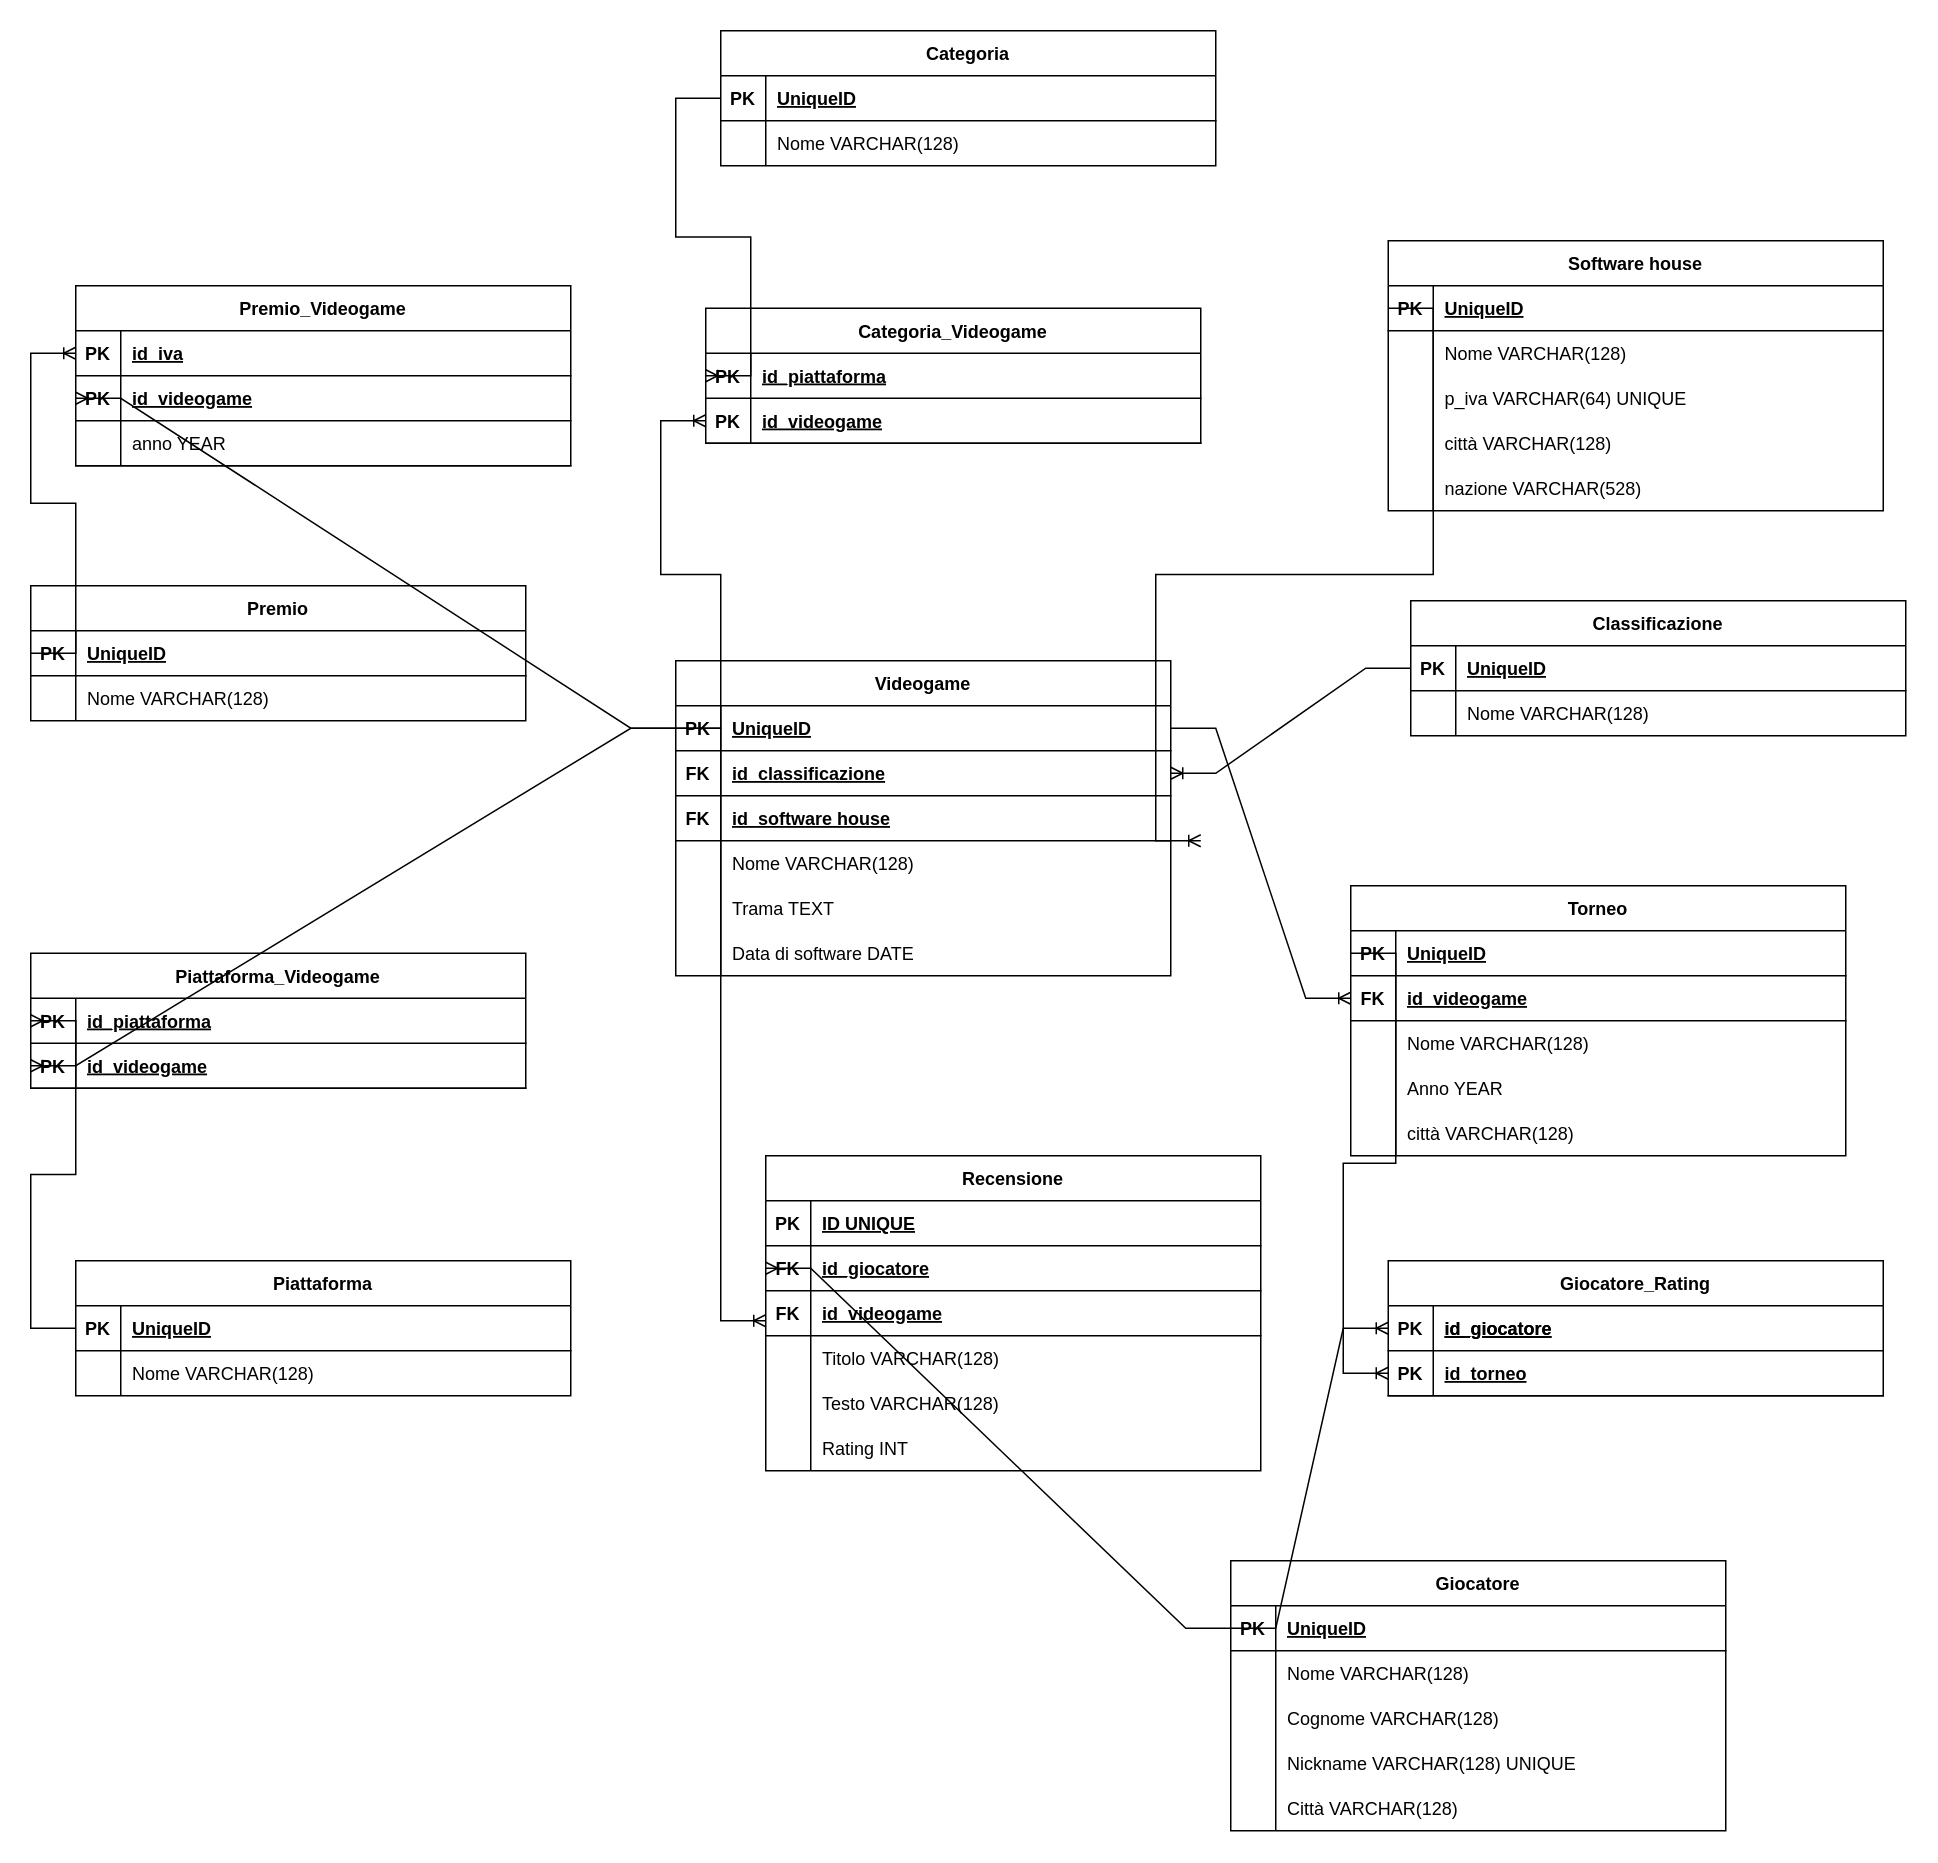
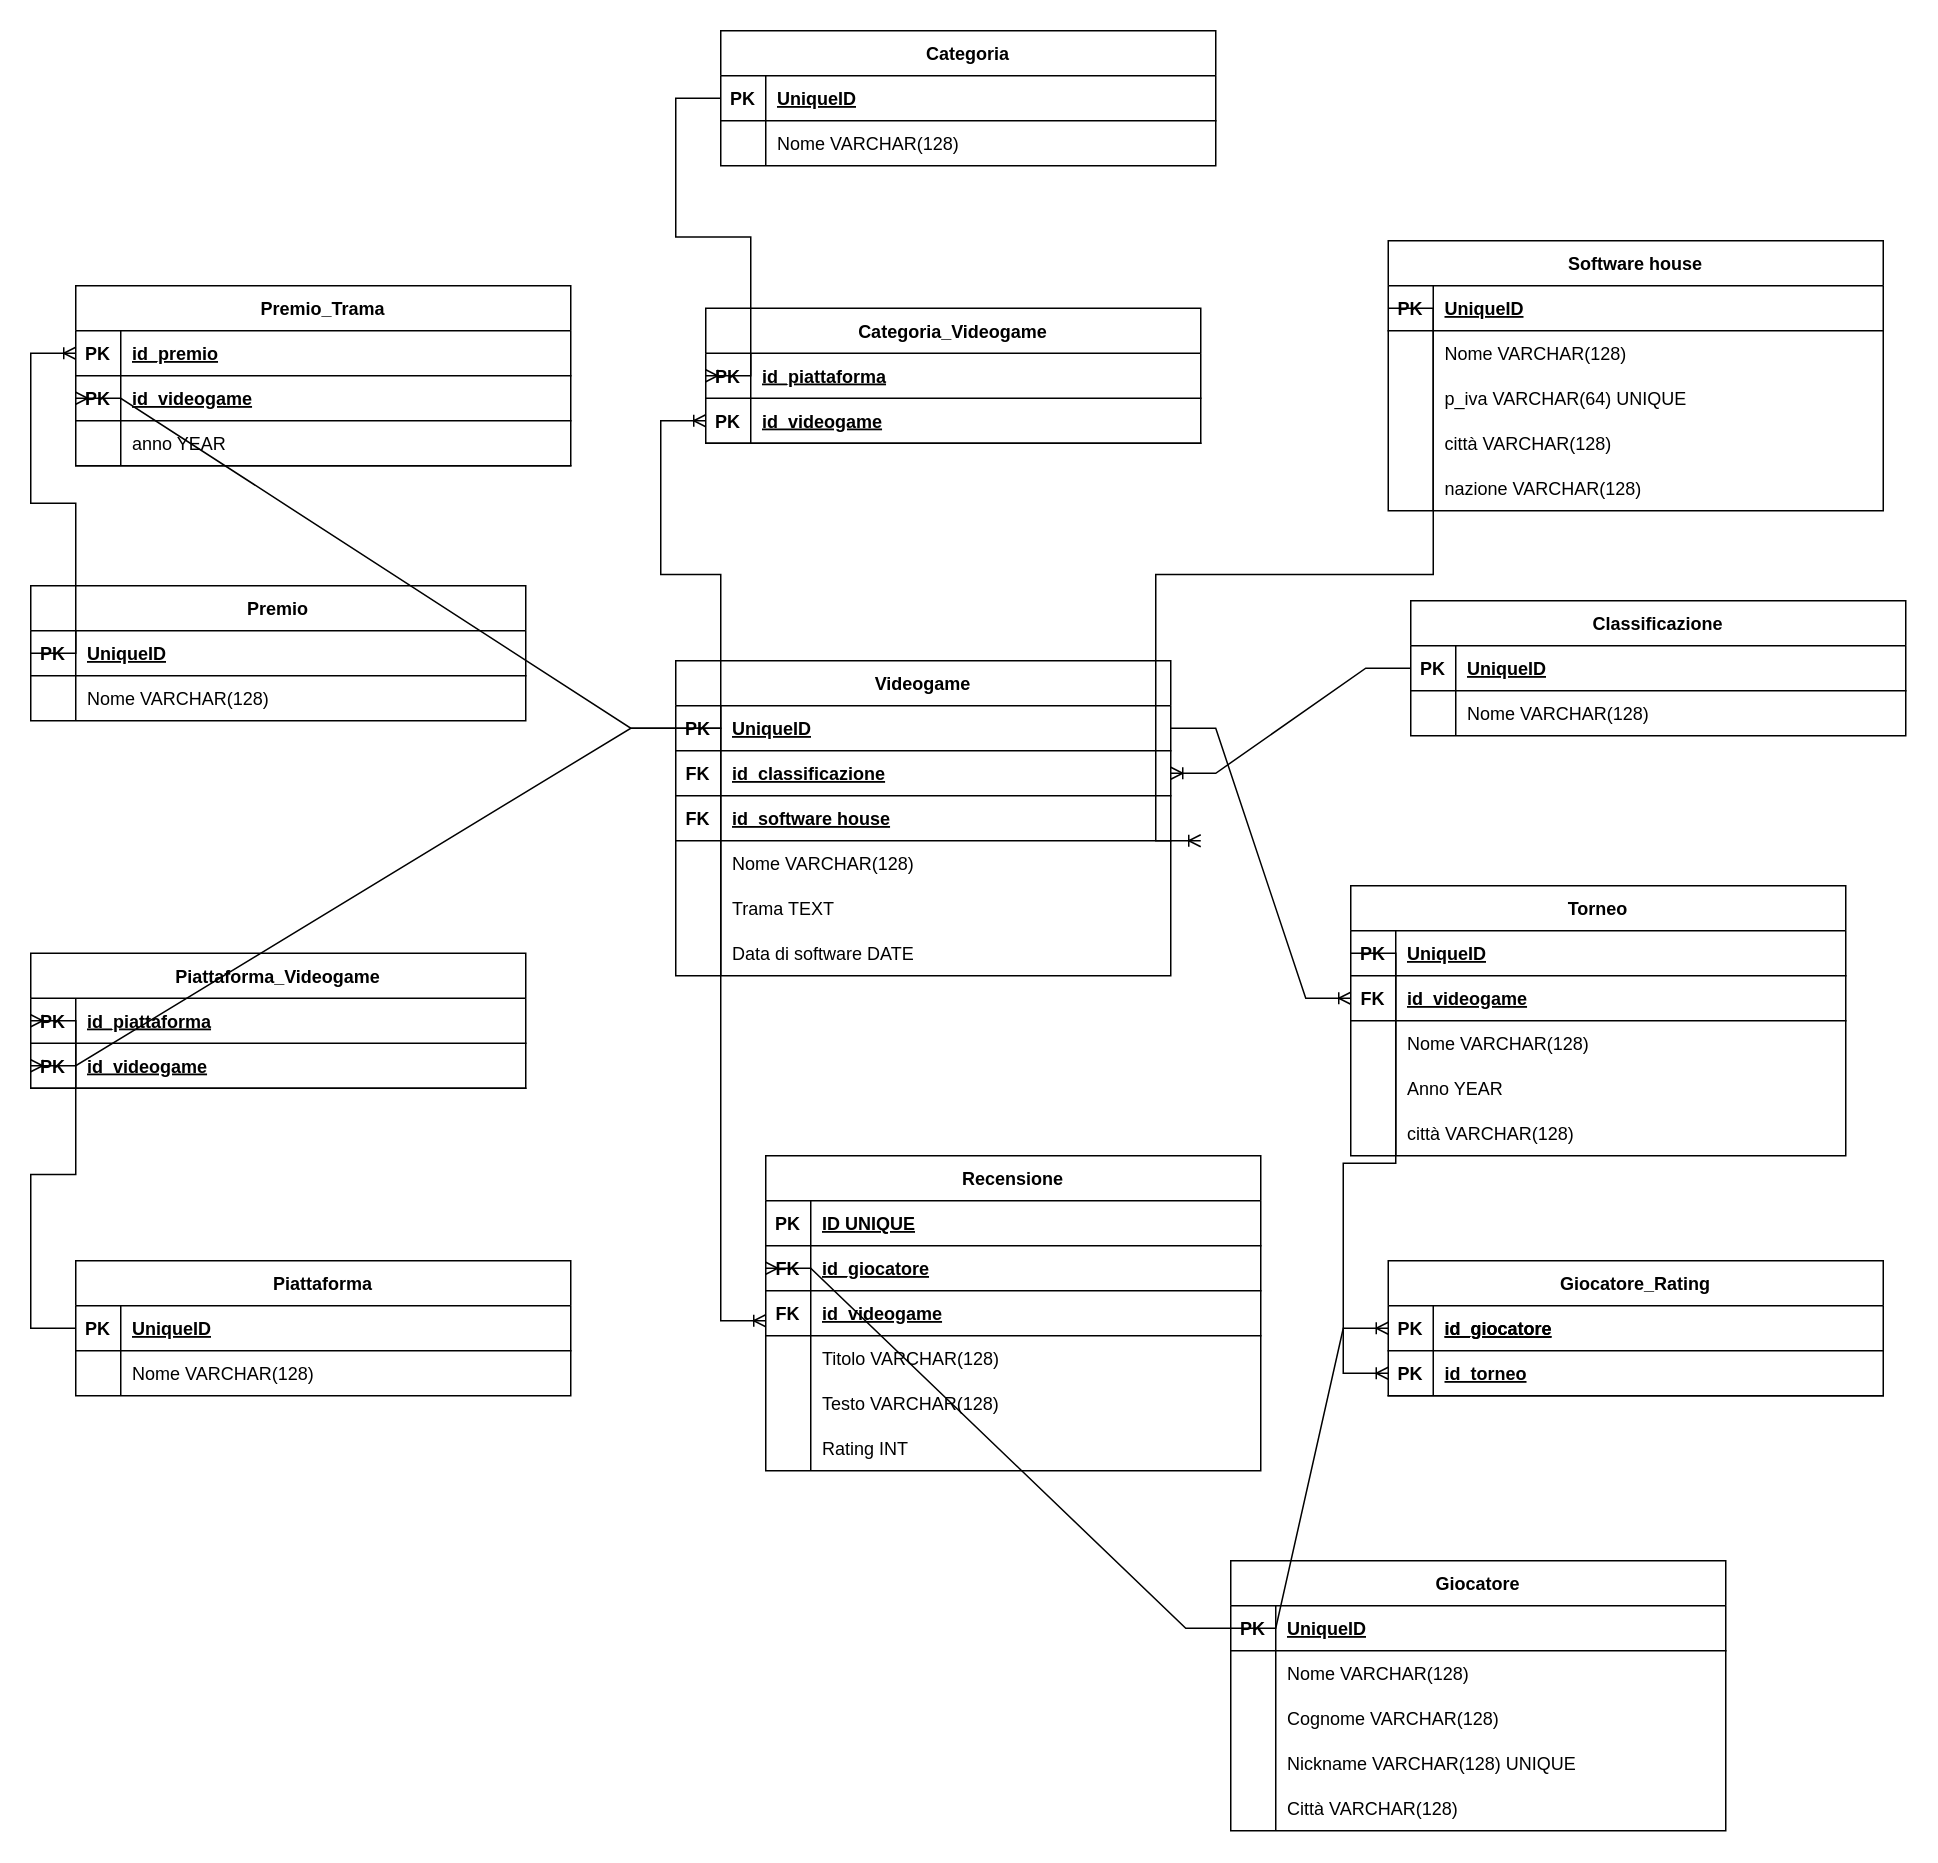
(323, 309) -> (323, 309)
(158, 354) -> (173, 354)
(1541, 489) -> (1541, 489)
